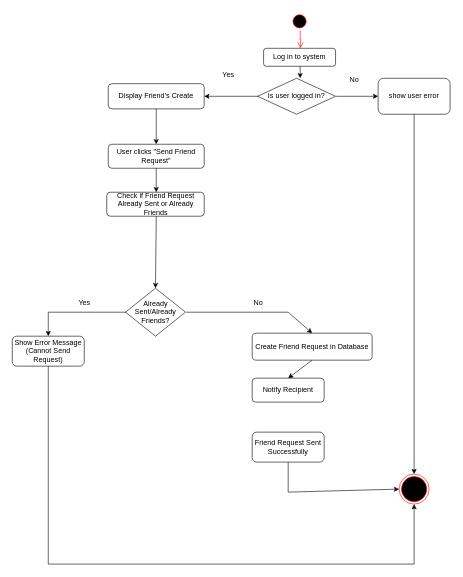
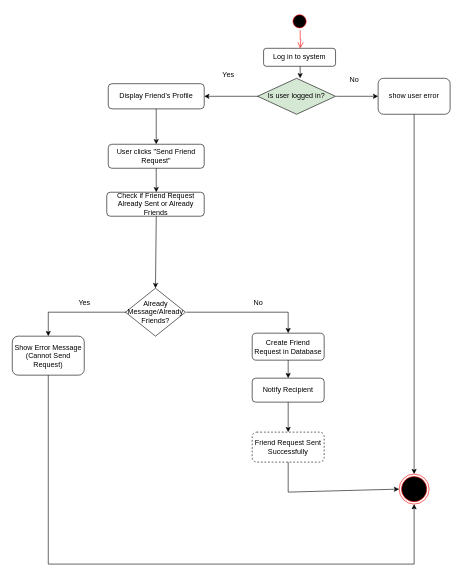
(156, 96) -> (156, 96)
(297, 96) -> (297, 96)
(156, 312) -> (156, 312)
(312, 347) -> (288, 347)
(48, 351) -> (48, 356)
none -> (288, 426)
(288, 447) -> (288, 447)
